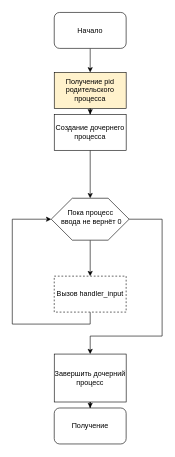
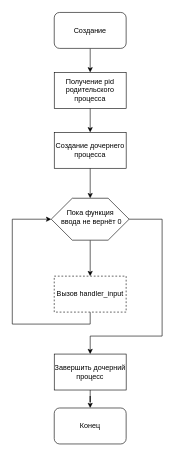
(90, 30) -> (90, 30)
(90, 90) -> (90, 90)
(90, 132) -> (90, 150)
(91, 218) -> (91, 218)
(90, 378) -> (90, 372)
(90, 426) -> (90, 426)
